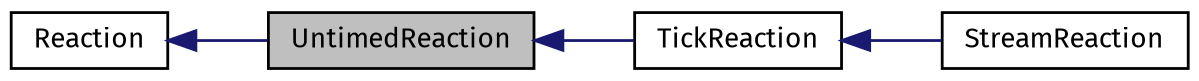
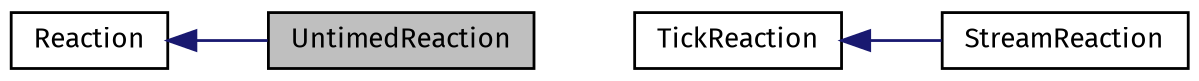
(598, 41) -> none
